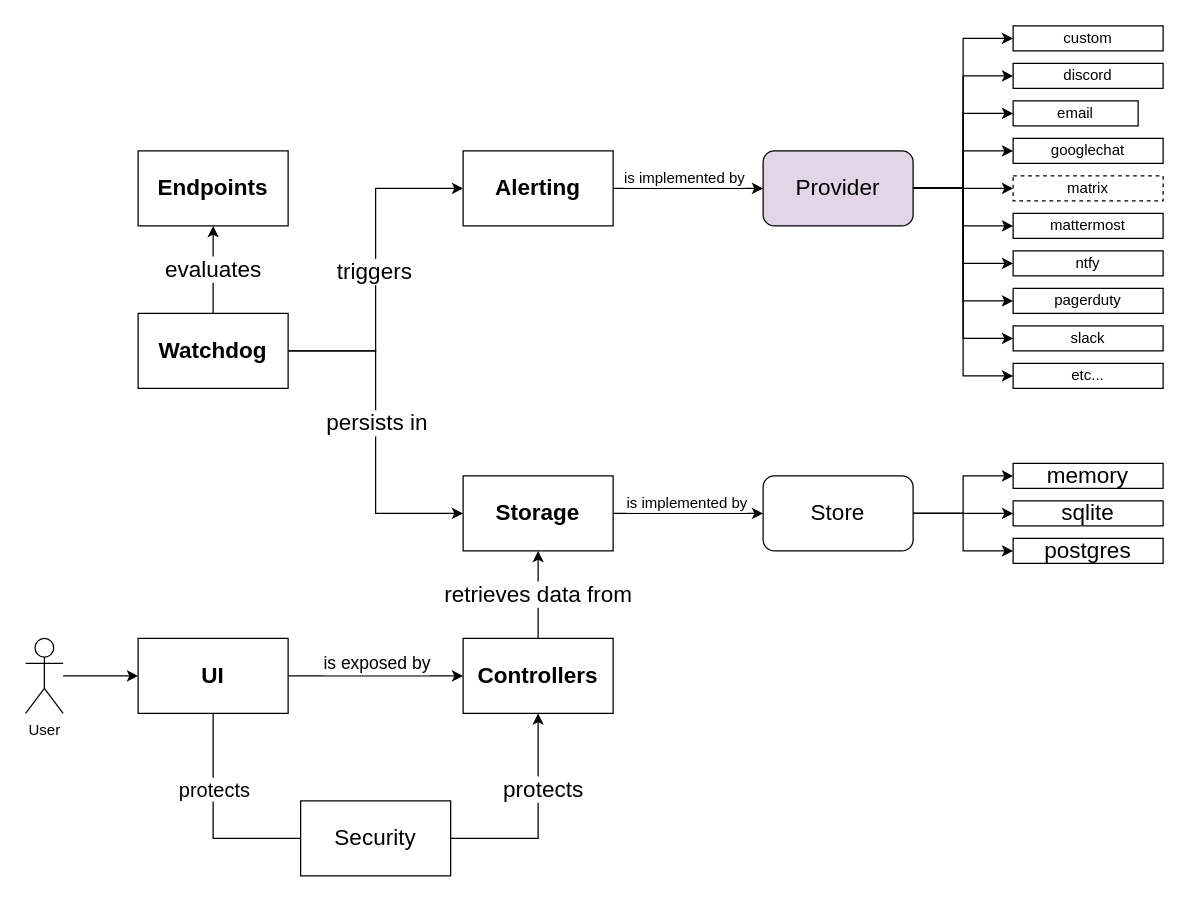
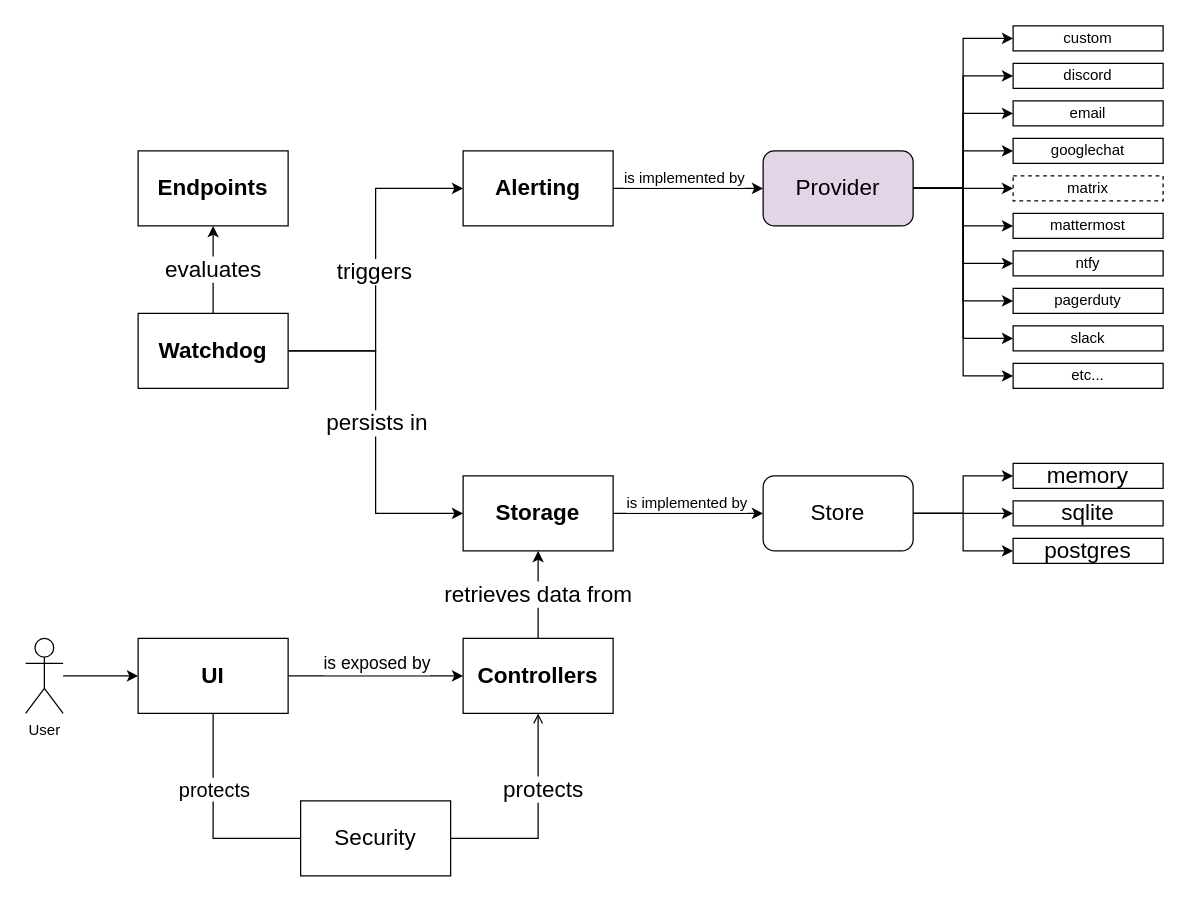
(1076, 113) -> (1088, 113)
(538, 723) -> (538, 721)
